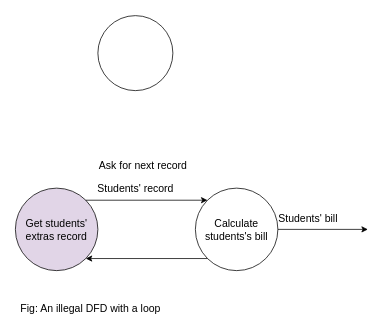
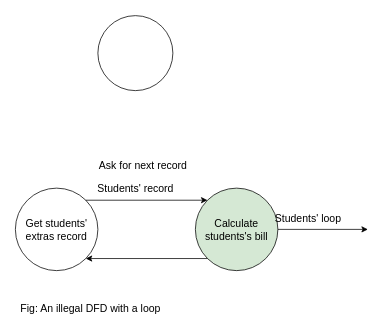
(308, 218) -> (308, 218)
(57, 229) -> (57, 229)
(237, 229) -> (237, 229)
